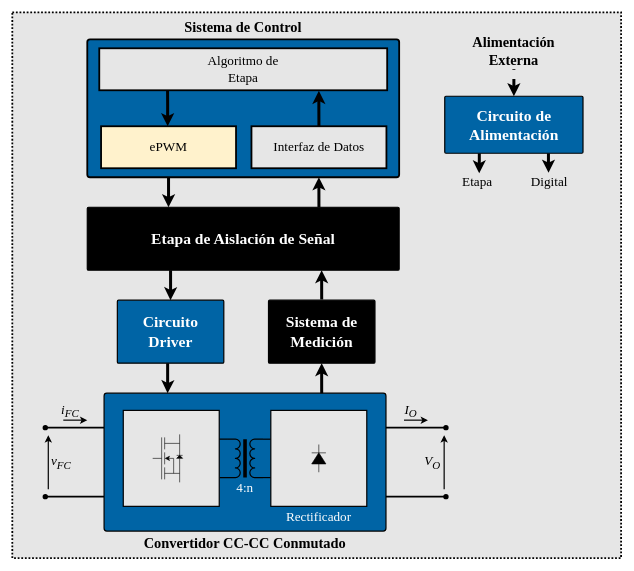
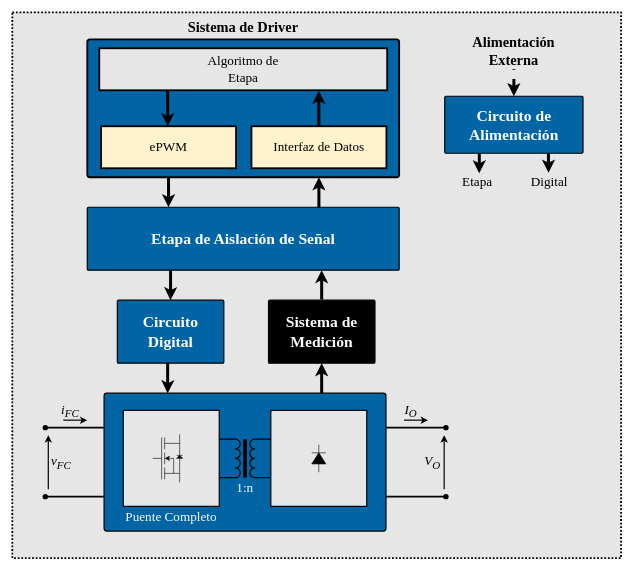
(243, 27) -> (243, 27)
(319, 147) -> (319, 147)
(243, 239) -> (243, 239)
(171, 332) -> (171, 332)
(245, 489) -> (245, 489)
none -> (171, 517)
(319, 517) -> none
(245, 543) -> none
